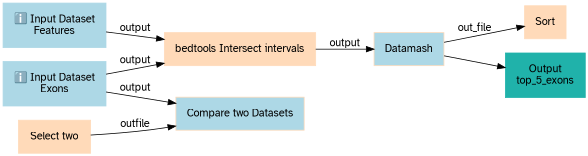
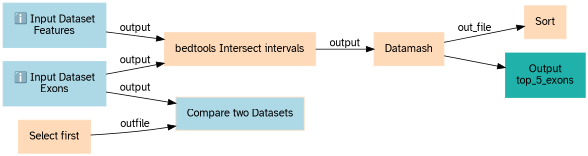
(409, 49) -> (409, 49)
(55, 137) -> (55, 137)
